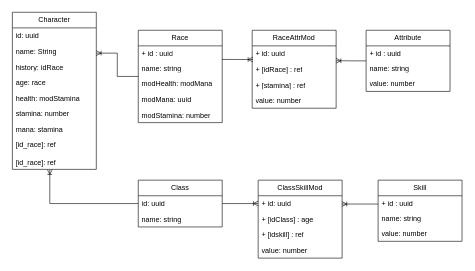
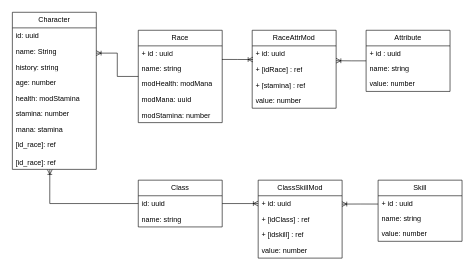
(42, 68) -> (42, 68)
(32, 83) -> (36, 83)
(291, 220) -> (291, 220)
